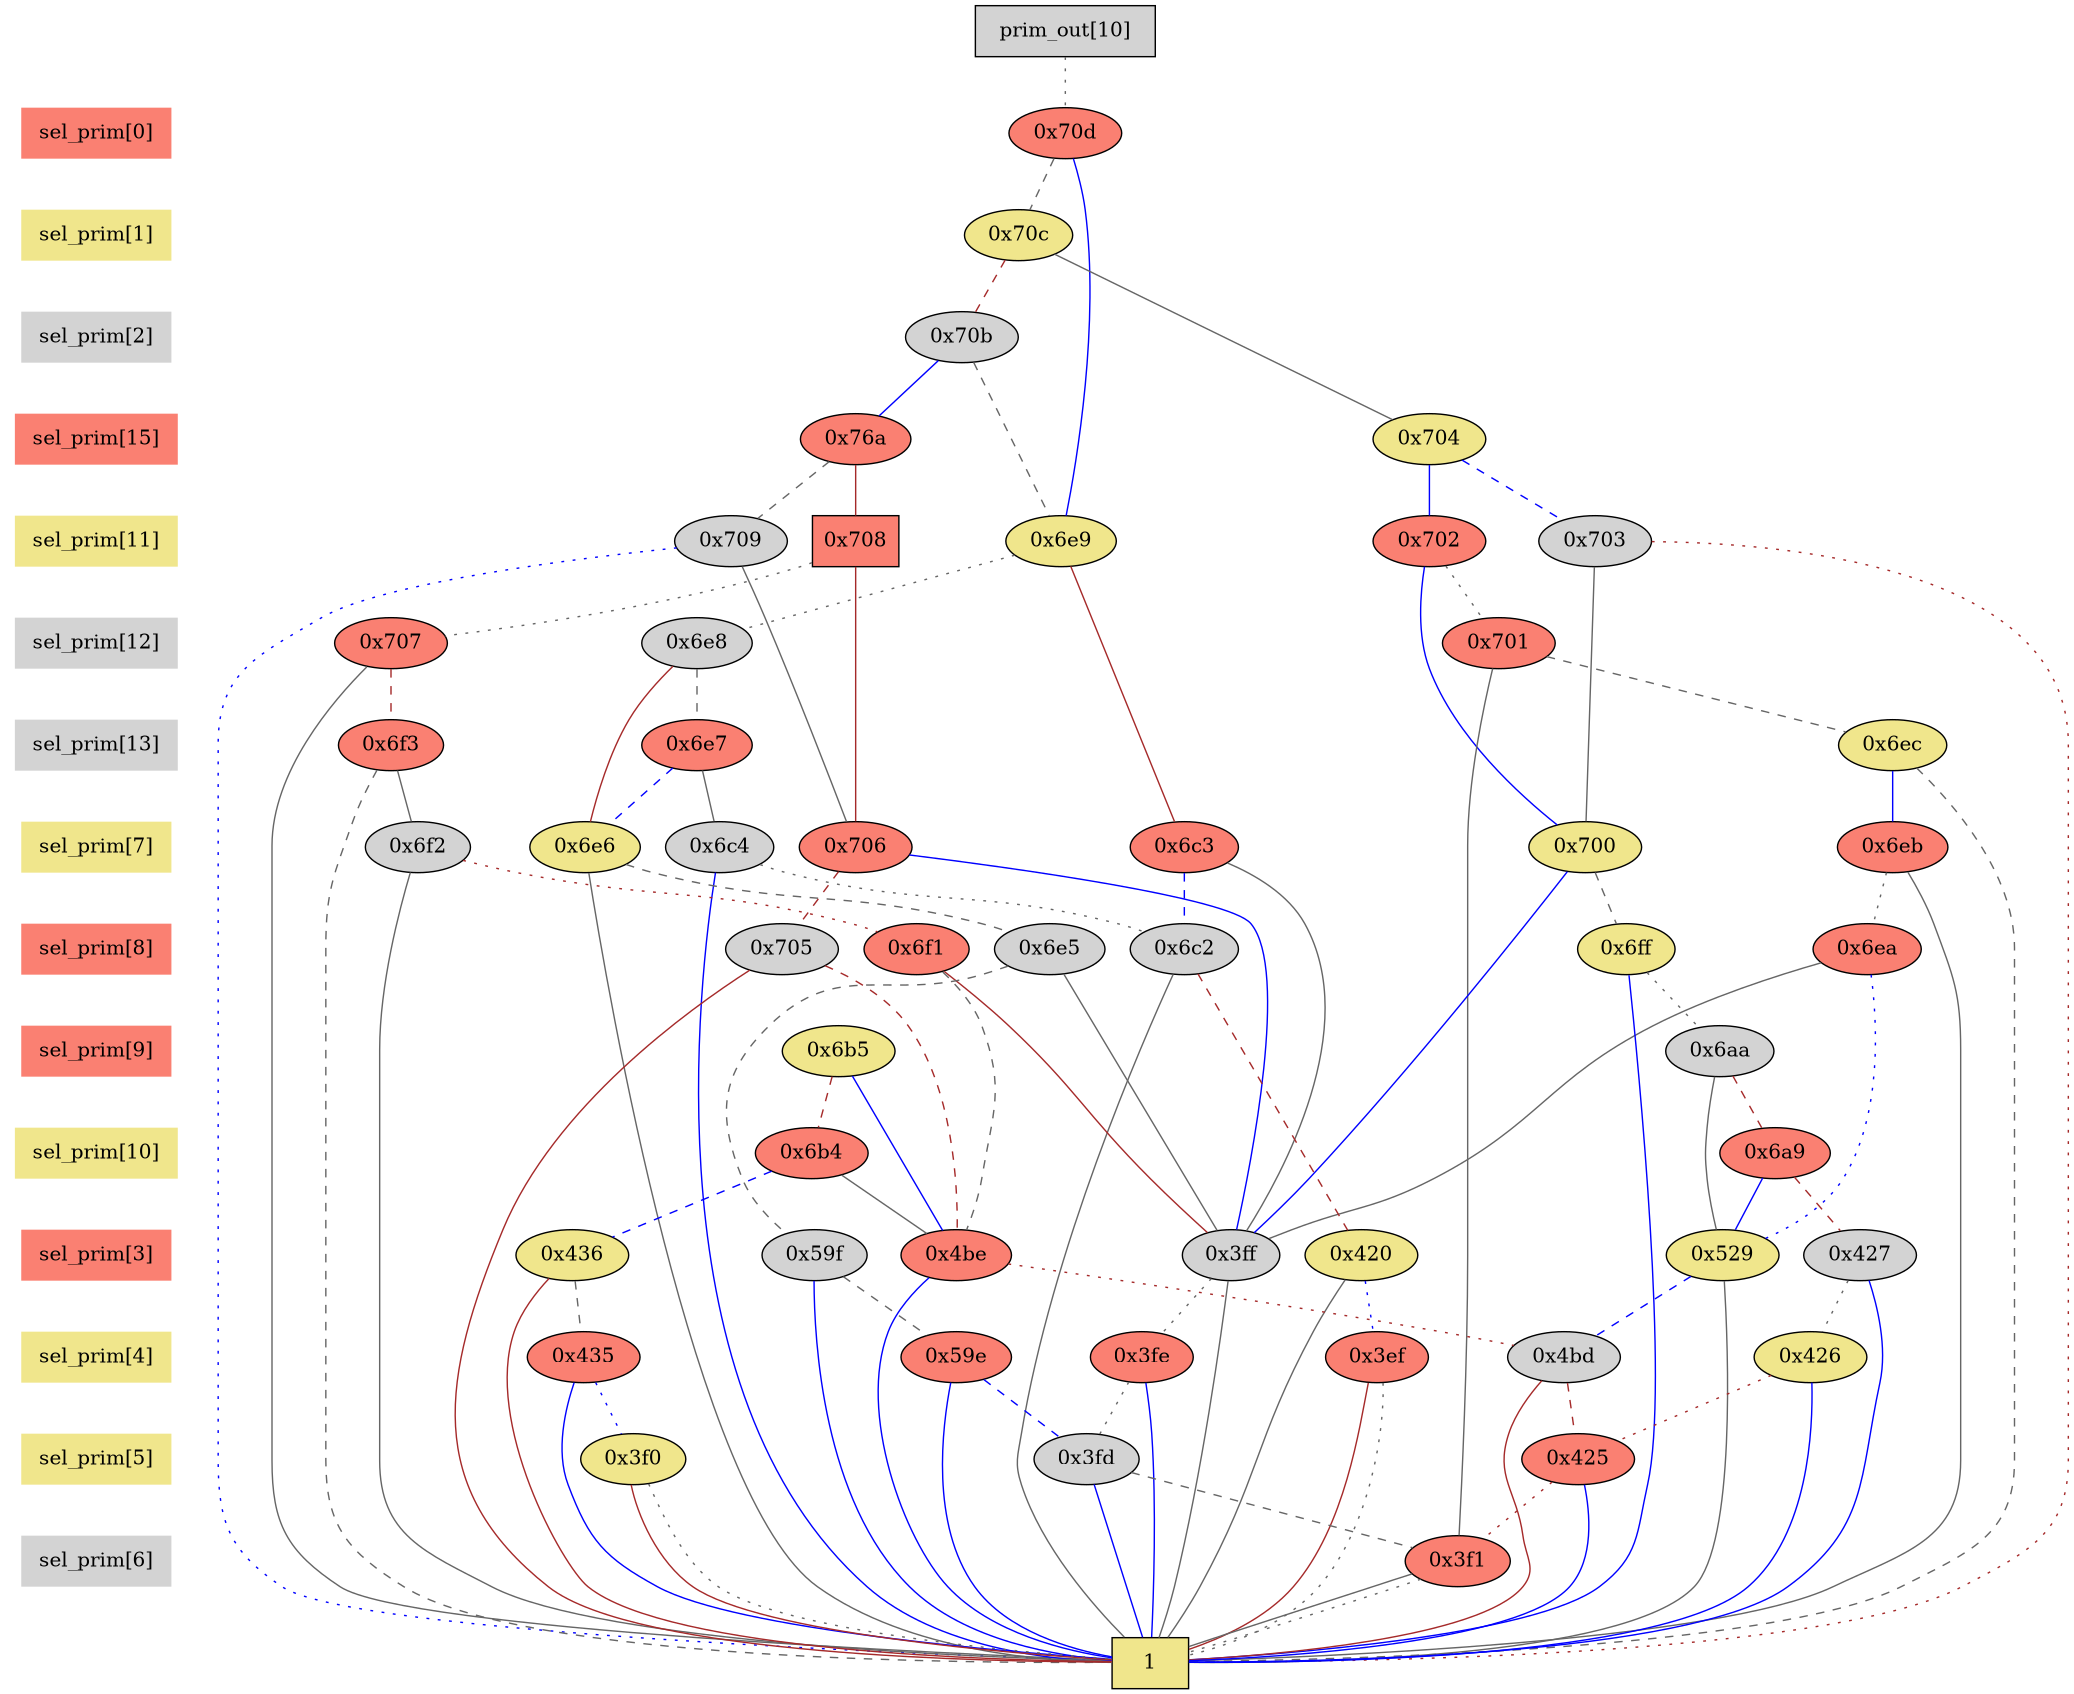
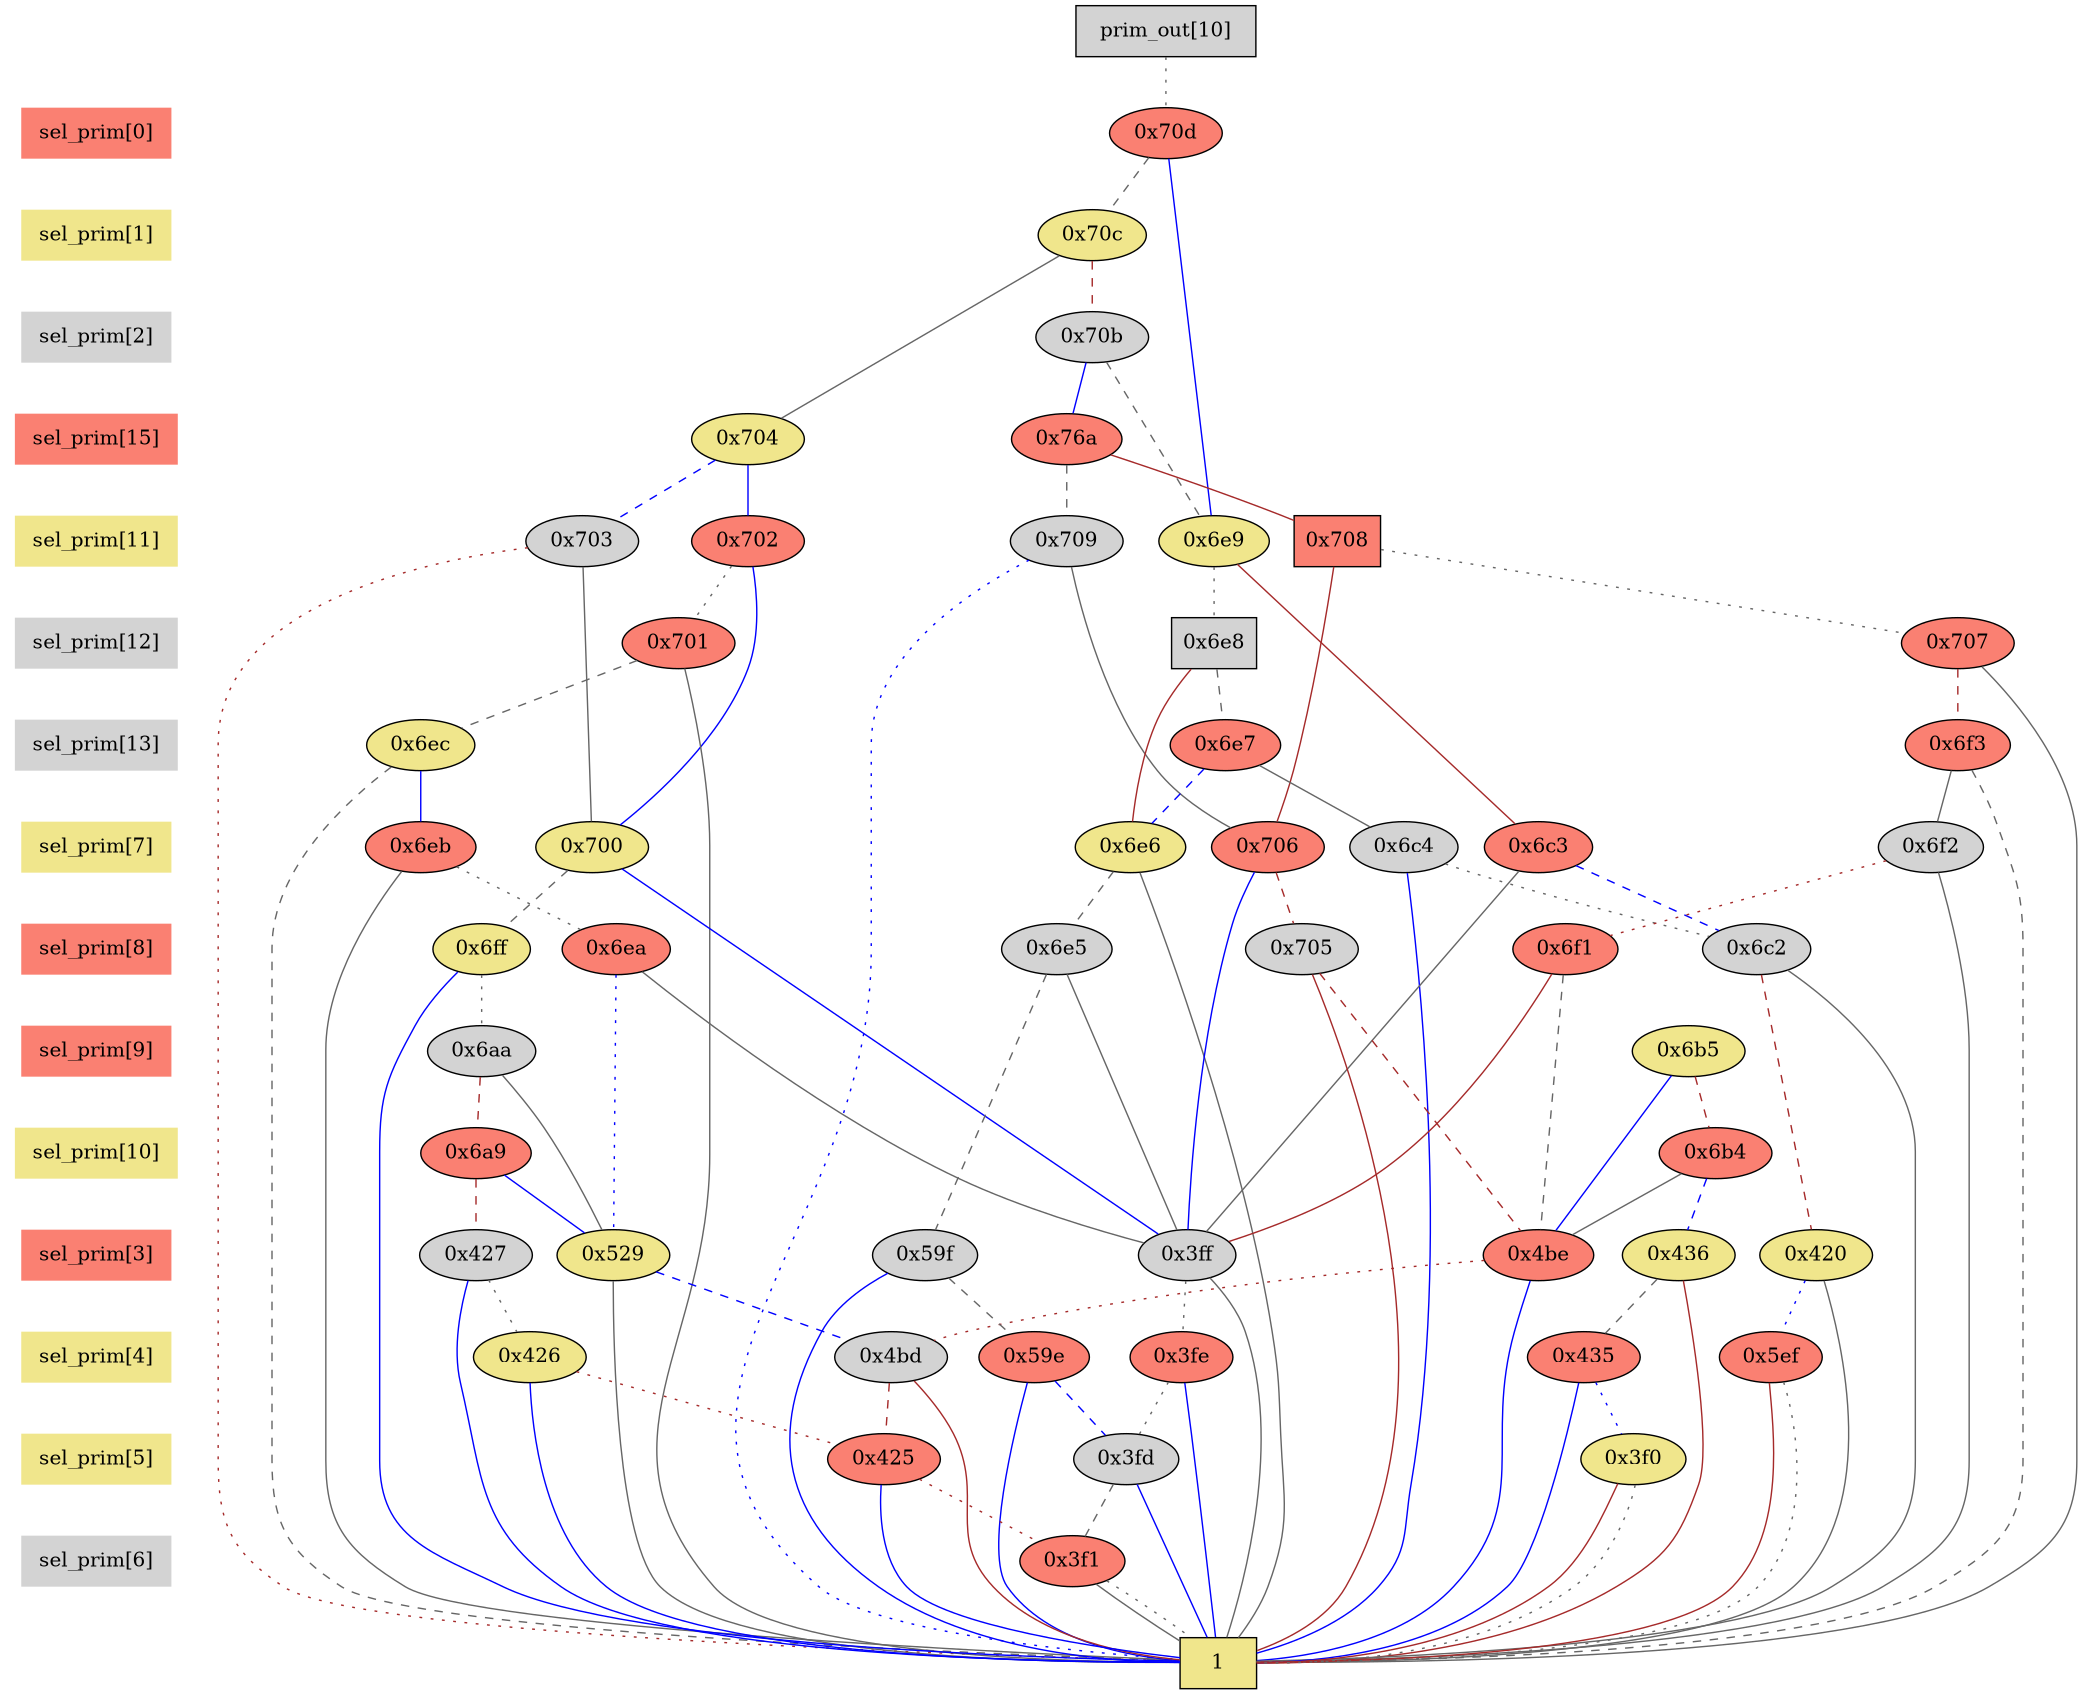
(697, 643) -> (1214, 643)
(1468, 1101) -> (669, 1371)
(1377, 1357) -> (1771, 1357)
